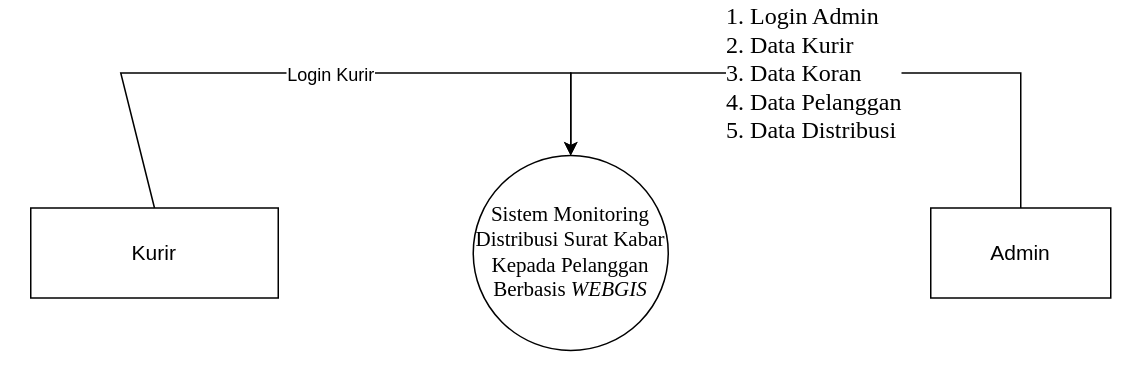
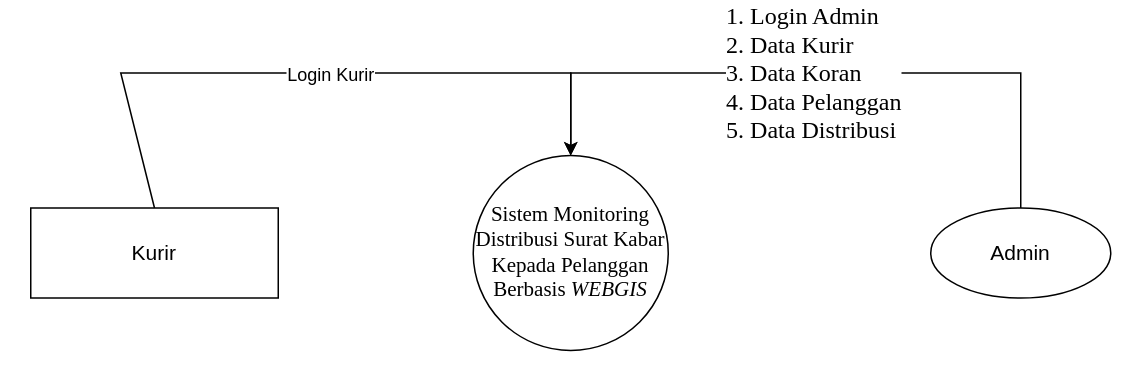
(1021, 253) -> (1021, 253)
